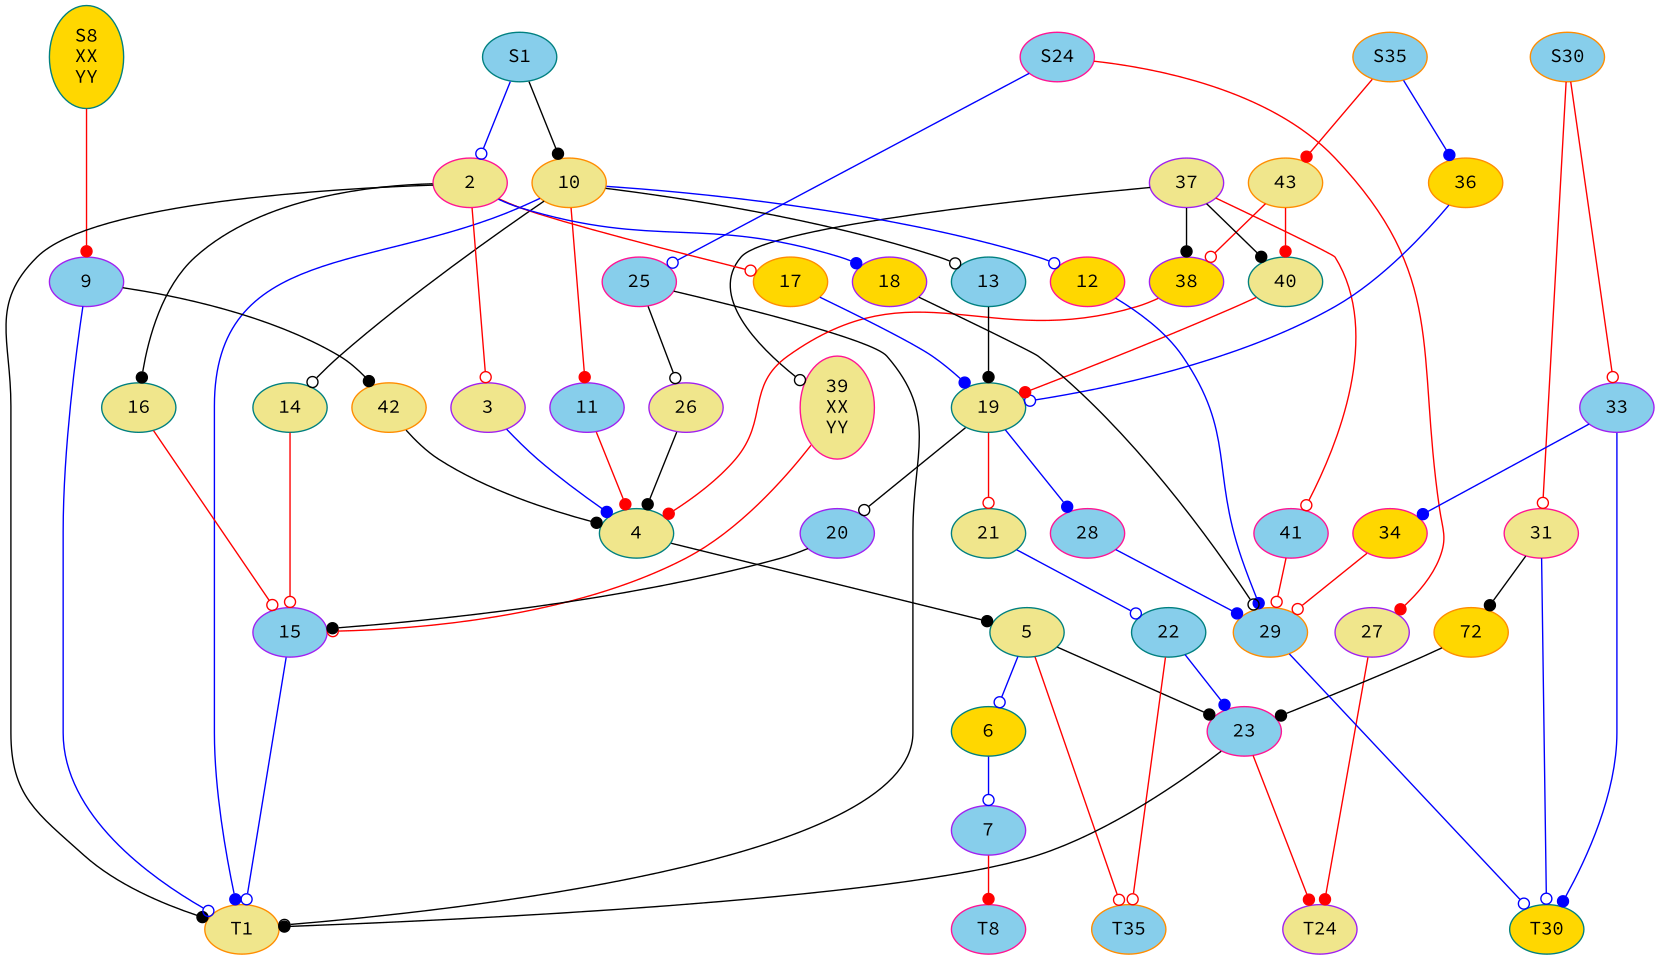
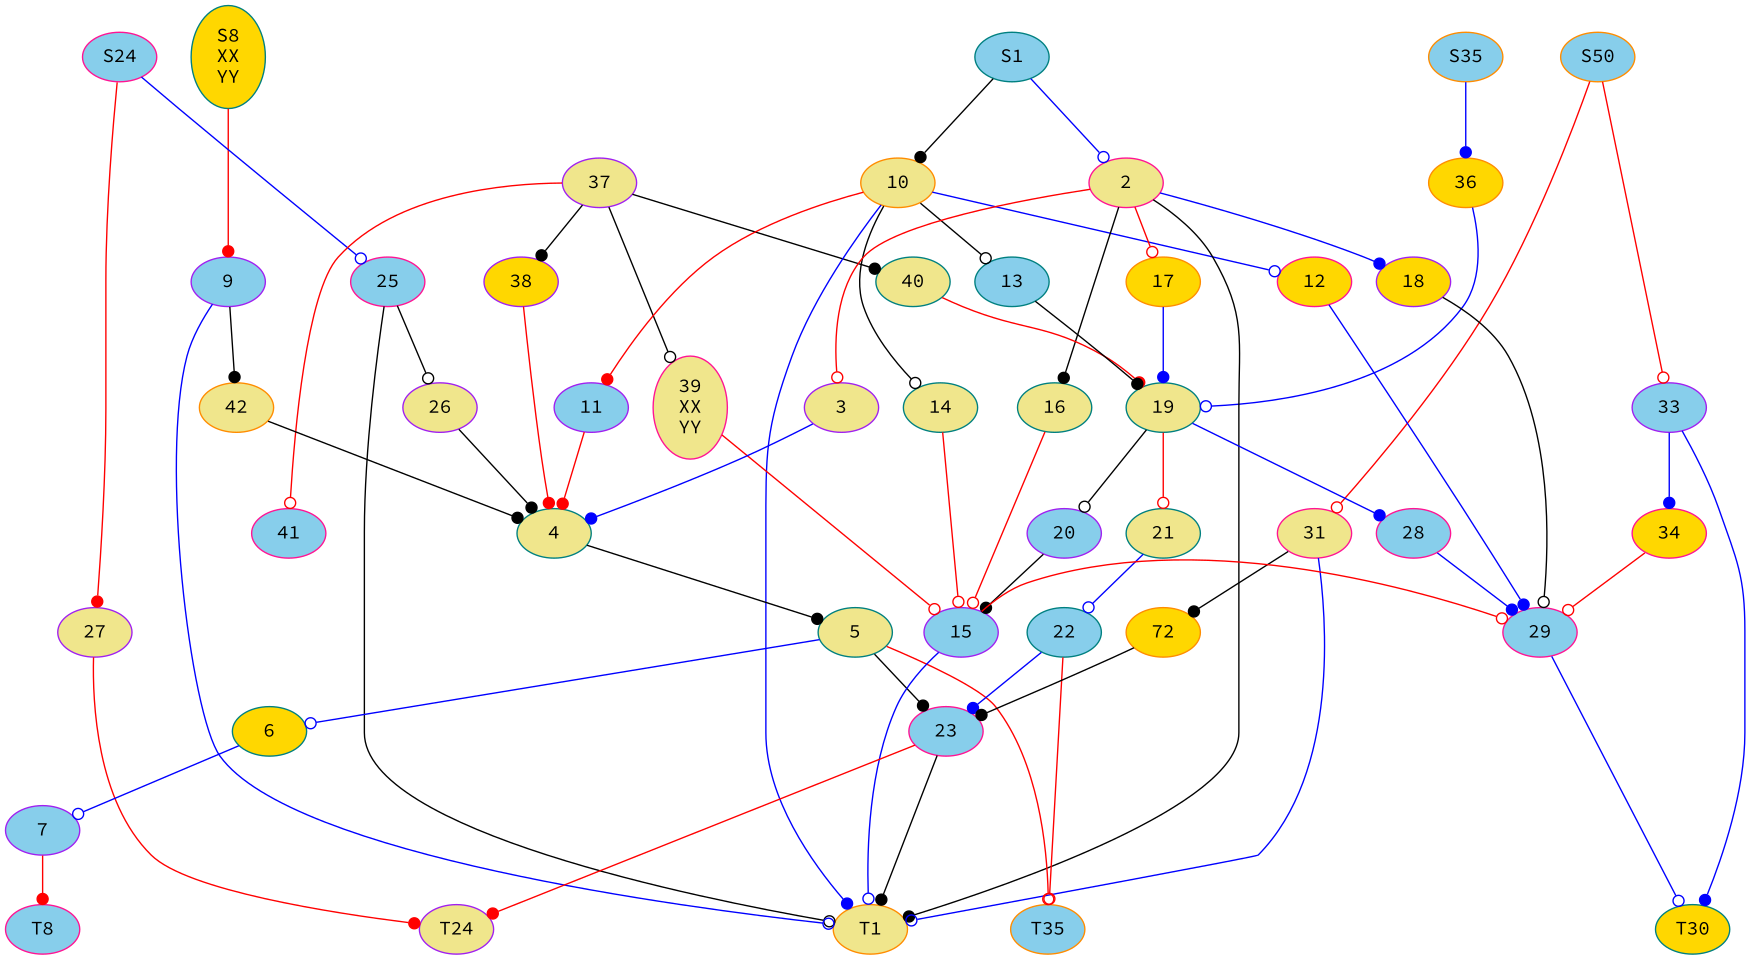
(1567, 57) -> (1598, 57)
(1286, 183) -> none
(1282, 577) -> (1223, 561)
(1270, 632) -> (1540, 632)
(1544, 726) -> (1242, 859)
